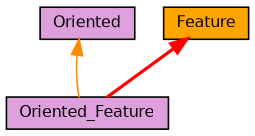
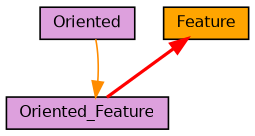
(77, 76) -> (98, 60)
